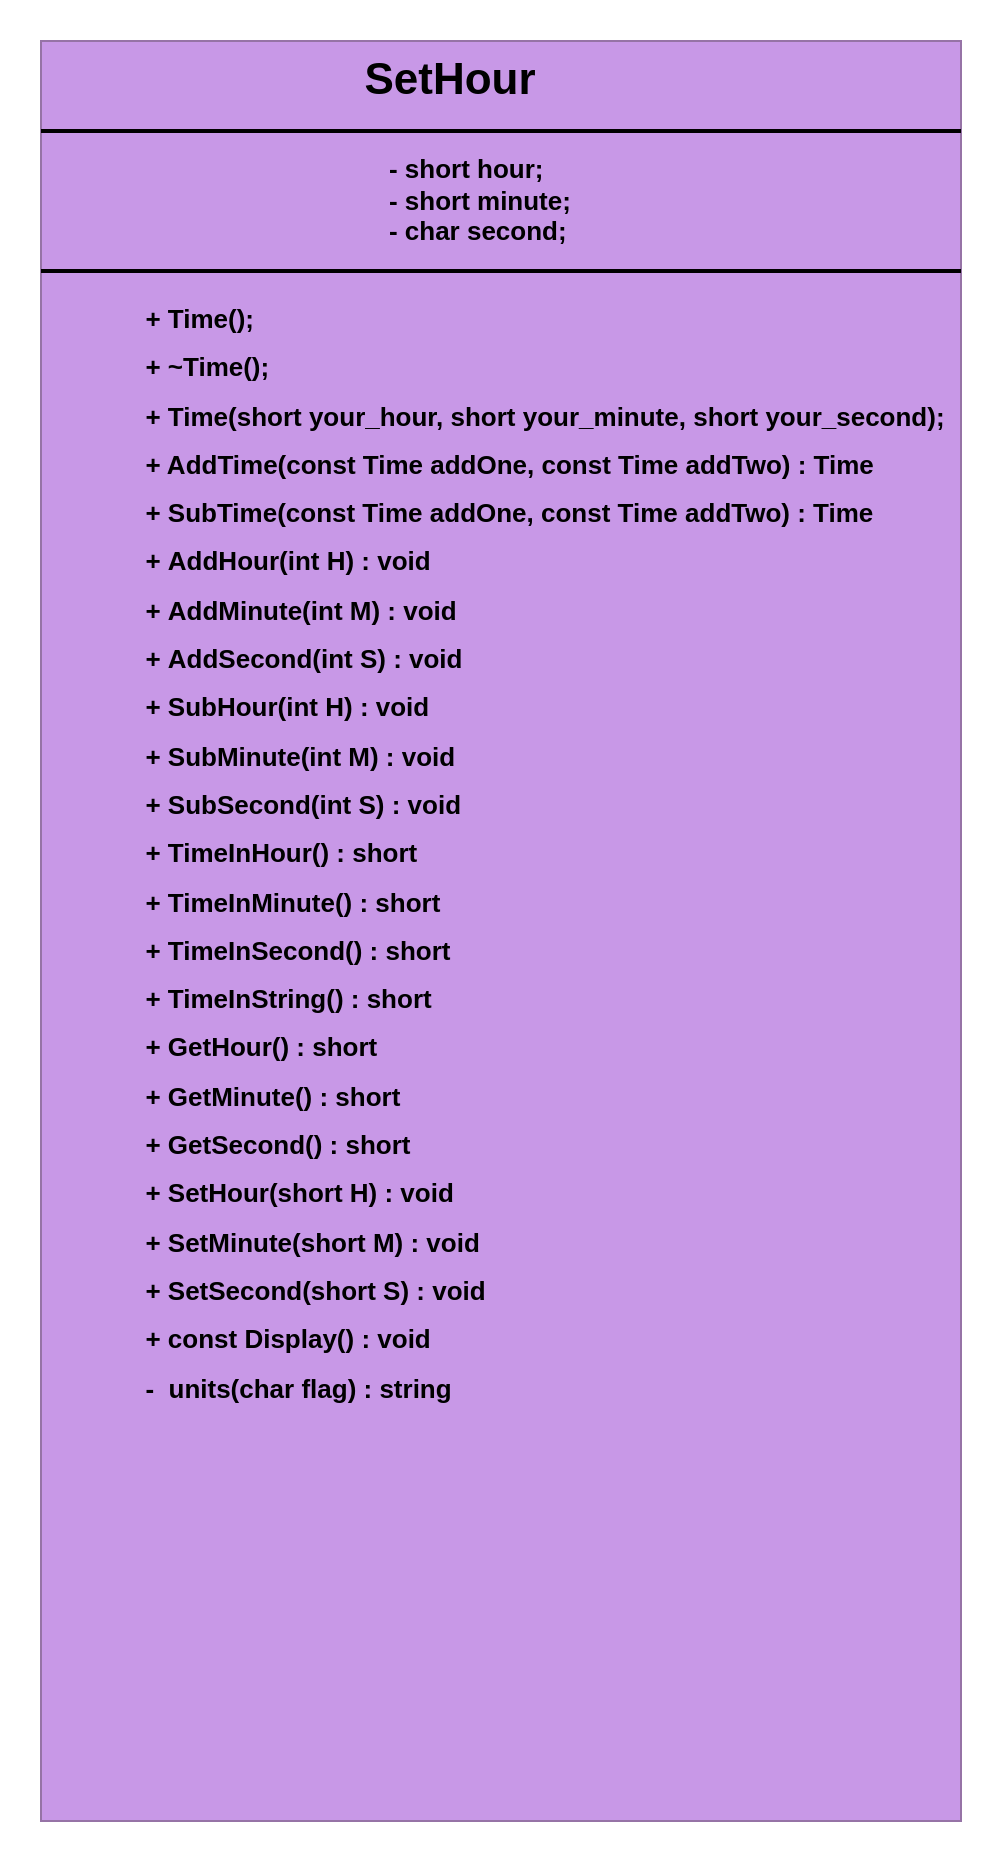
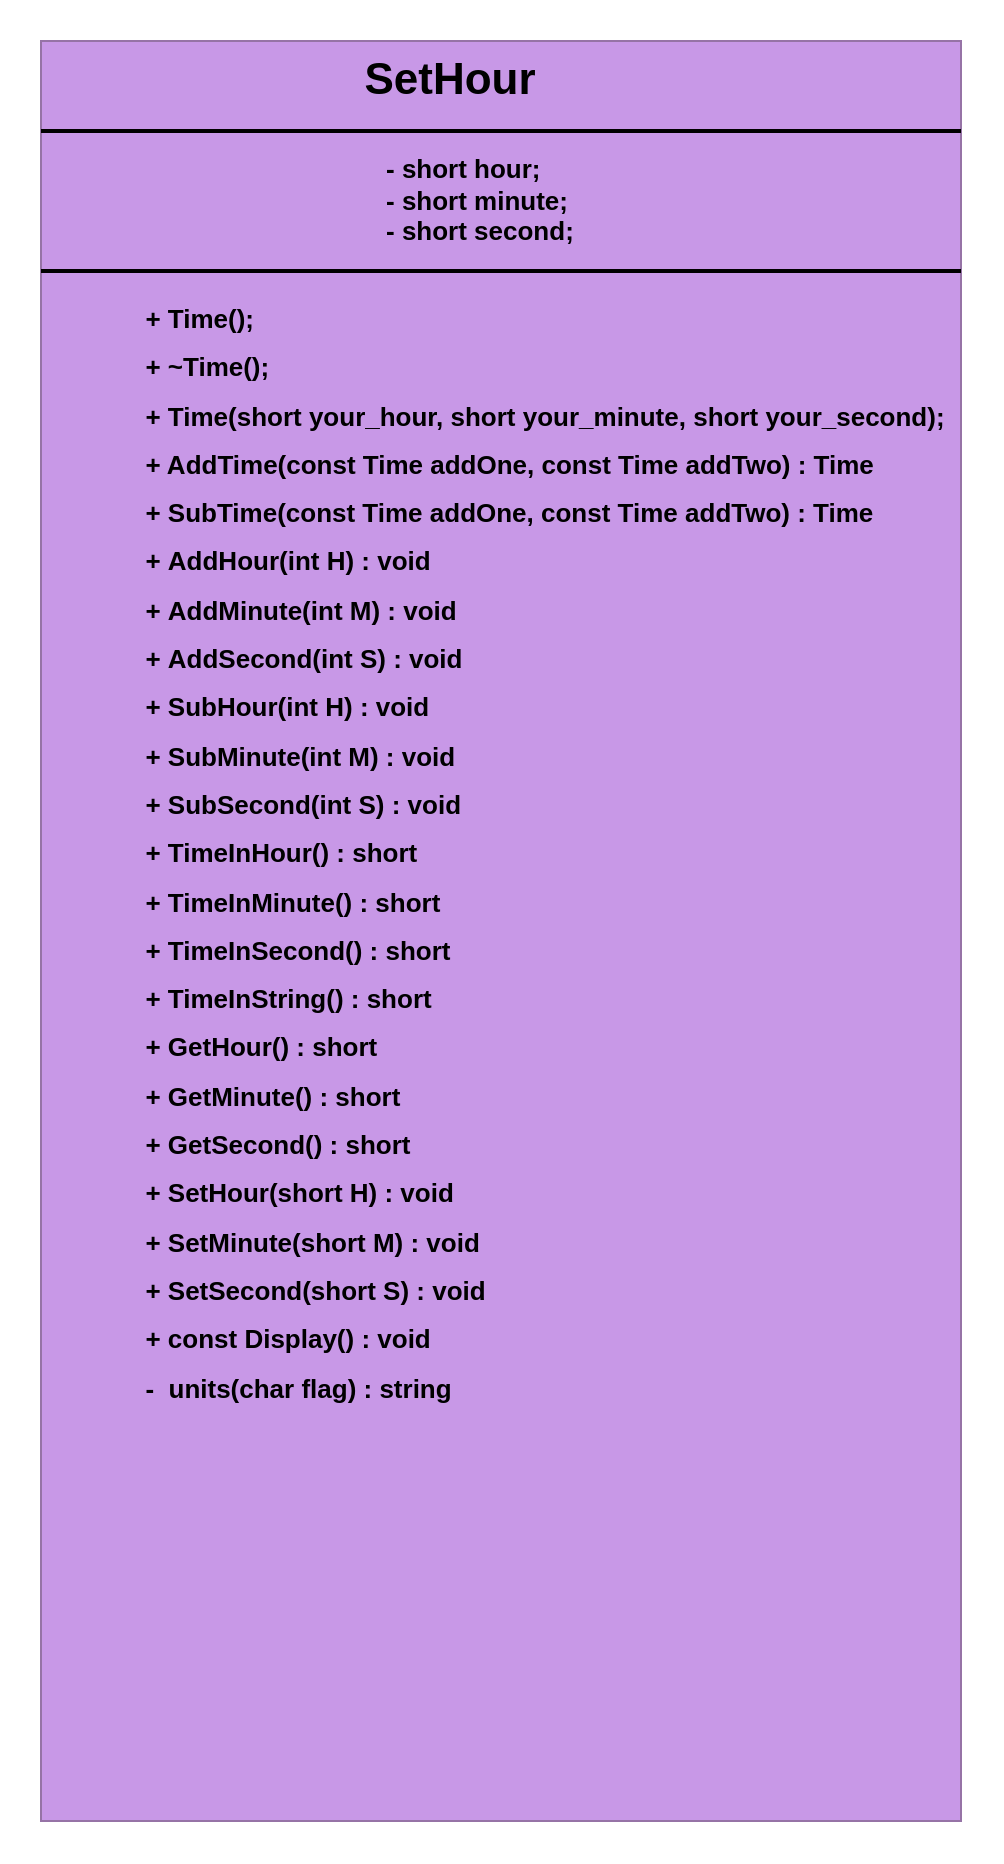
(452, 201) -> (452, 201)
